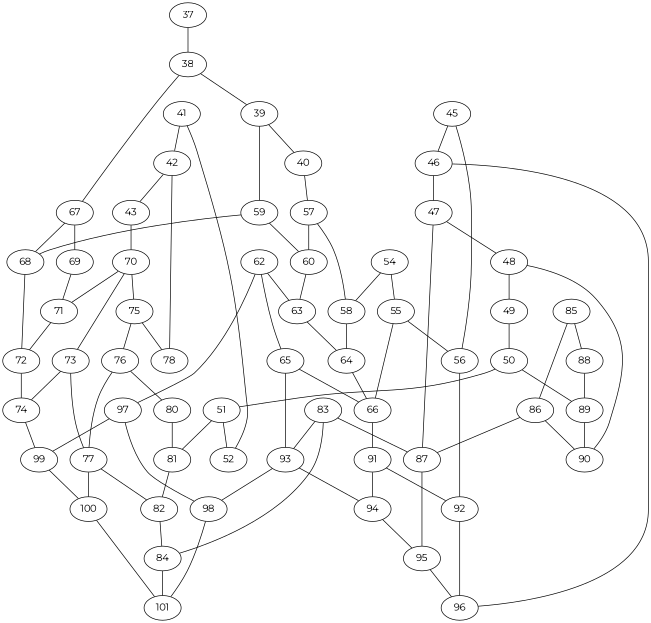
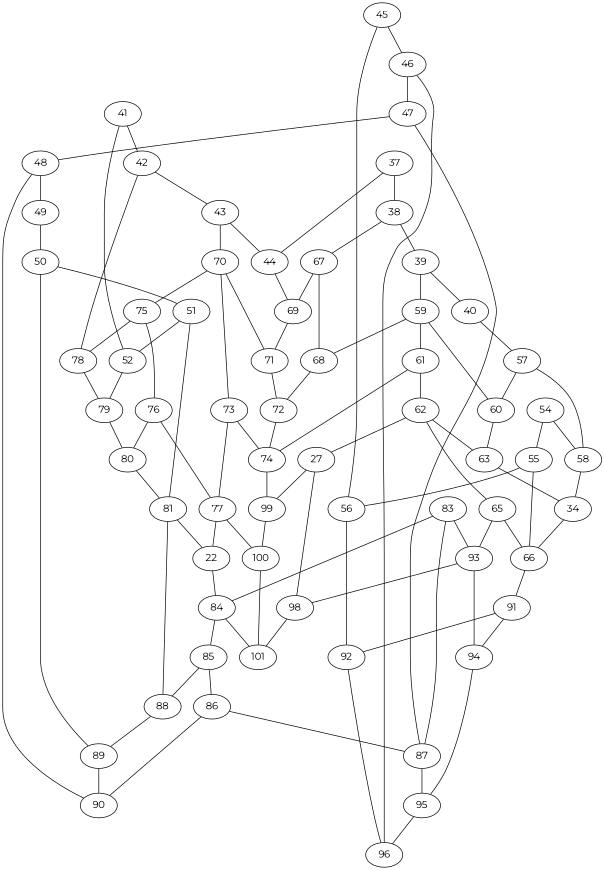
none -> (270, 262)
(346, 361) -> (573, 509)
none -> (421, 361)
none -> (104, 410)
(123, 410) -> (316, 460)
(159, 509) -> (211, 558)
none -> (165, 608)
none -> (213, 632)
